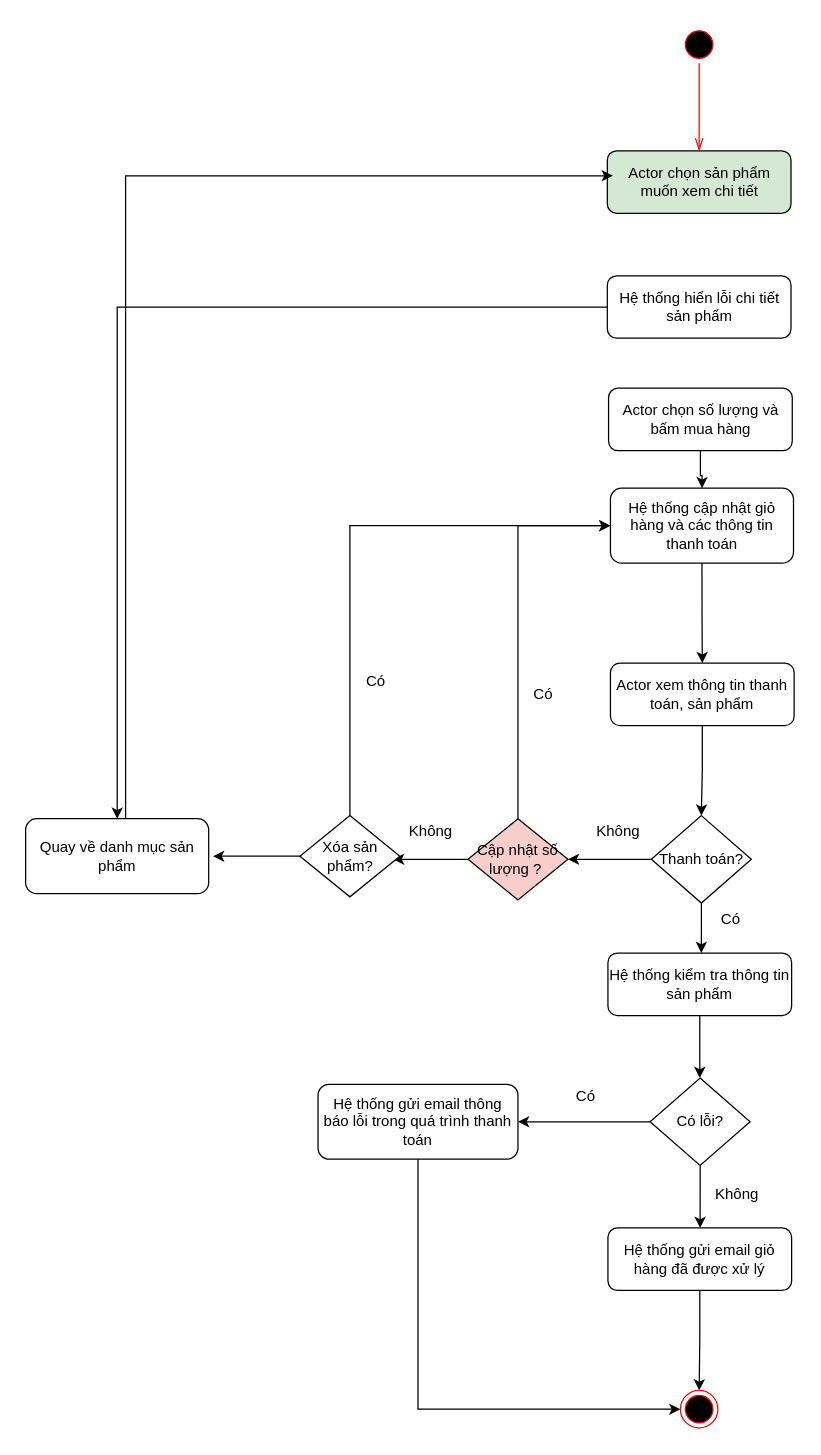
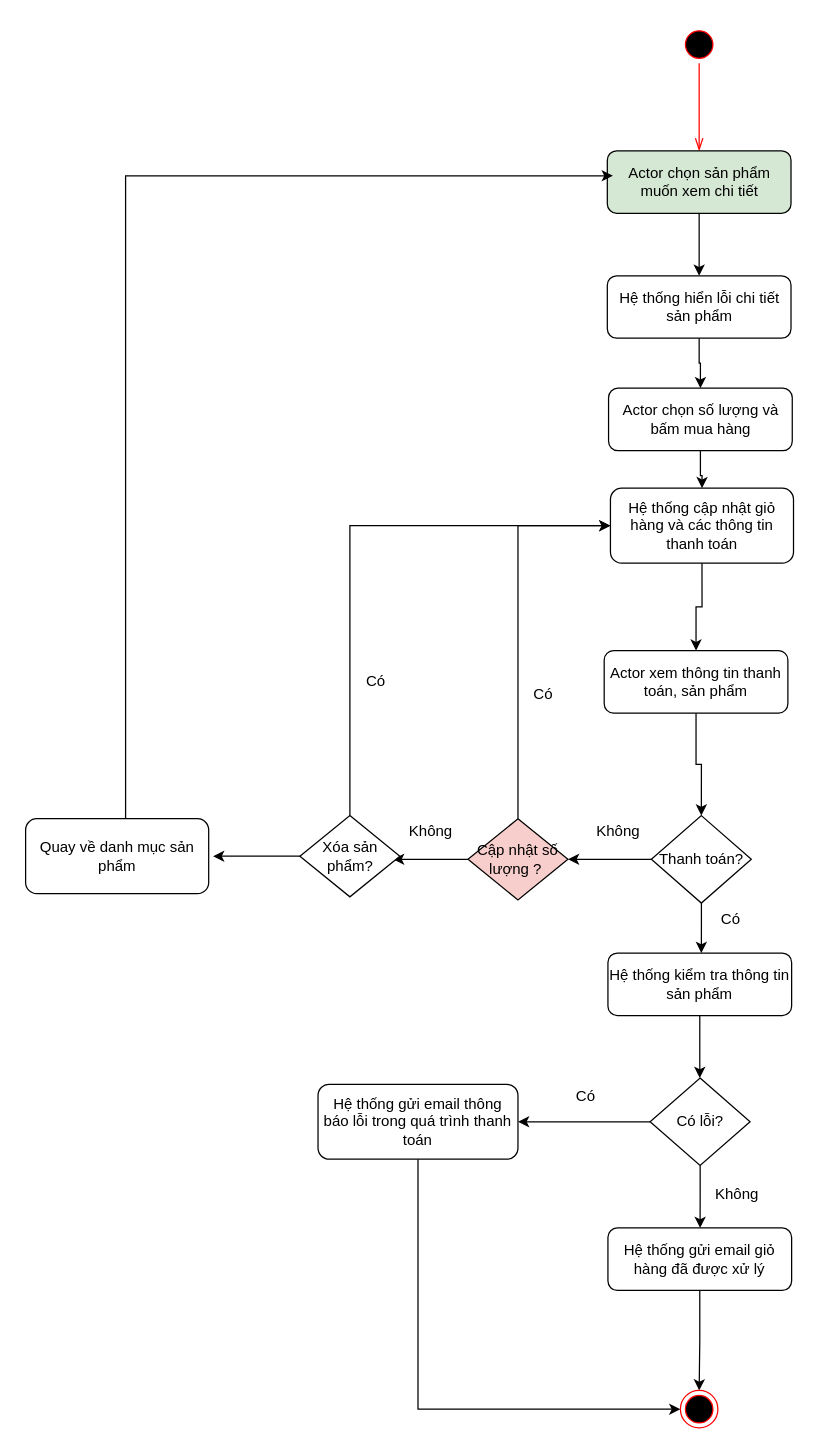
none -> (699, 240)
(117, 313) -> (699, 359)
(703, 694) -> (696, 682)
